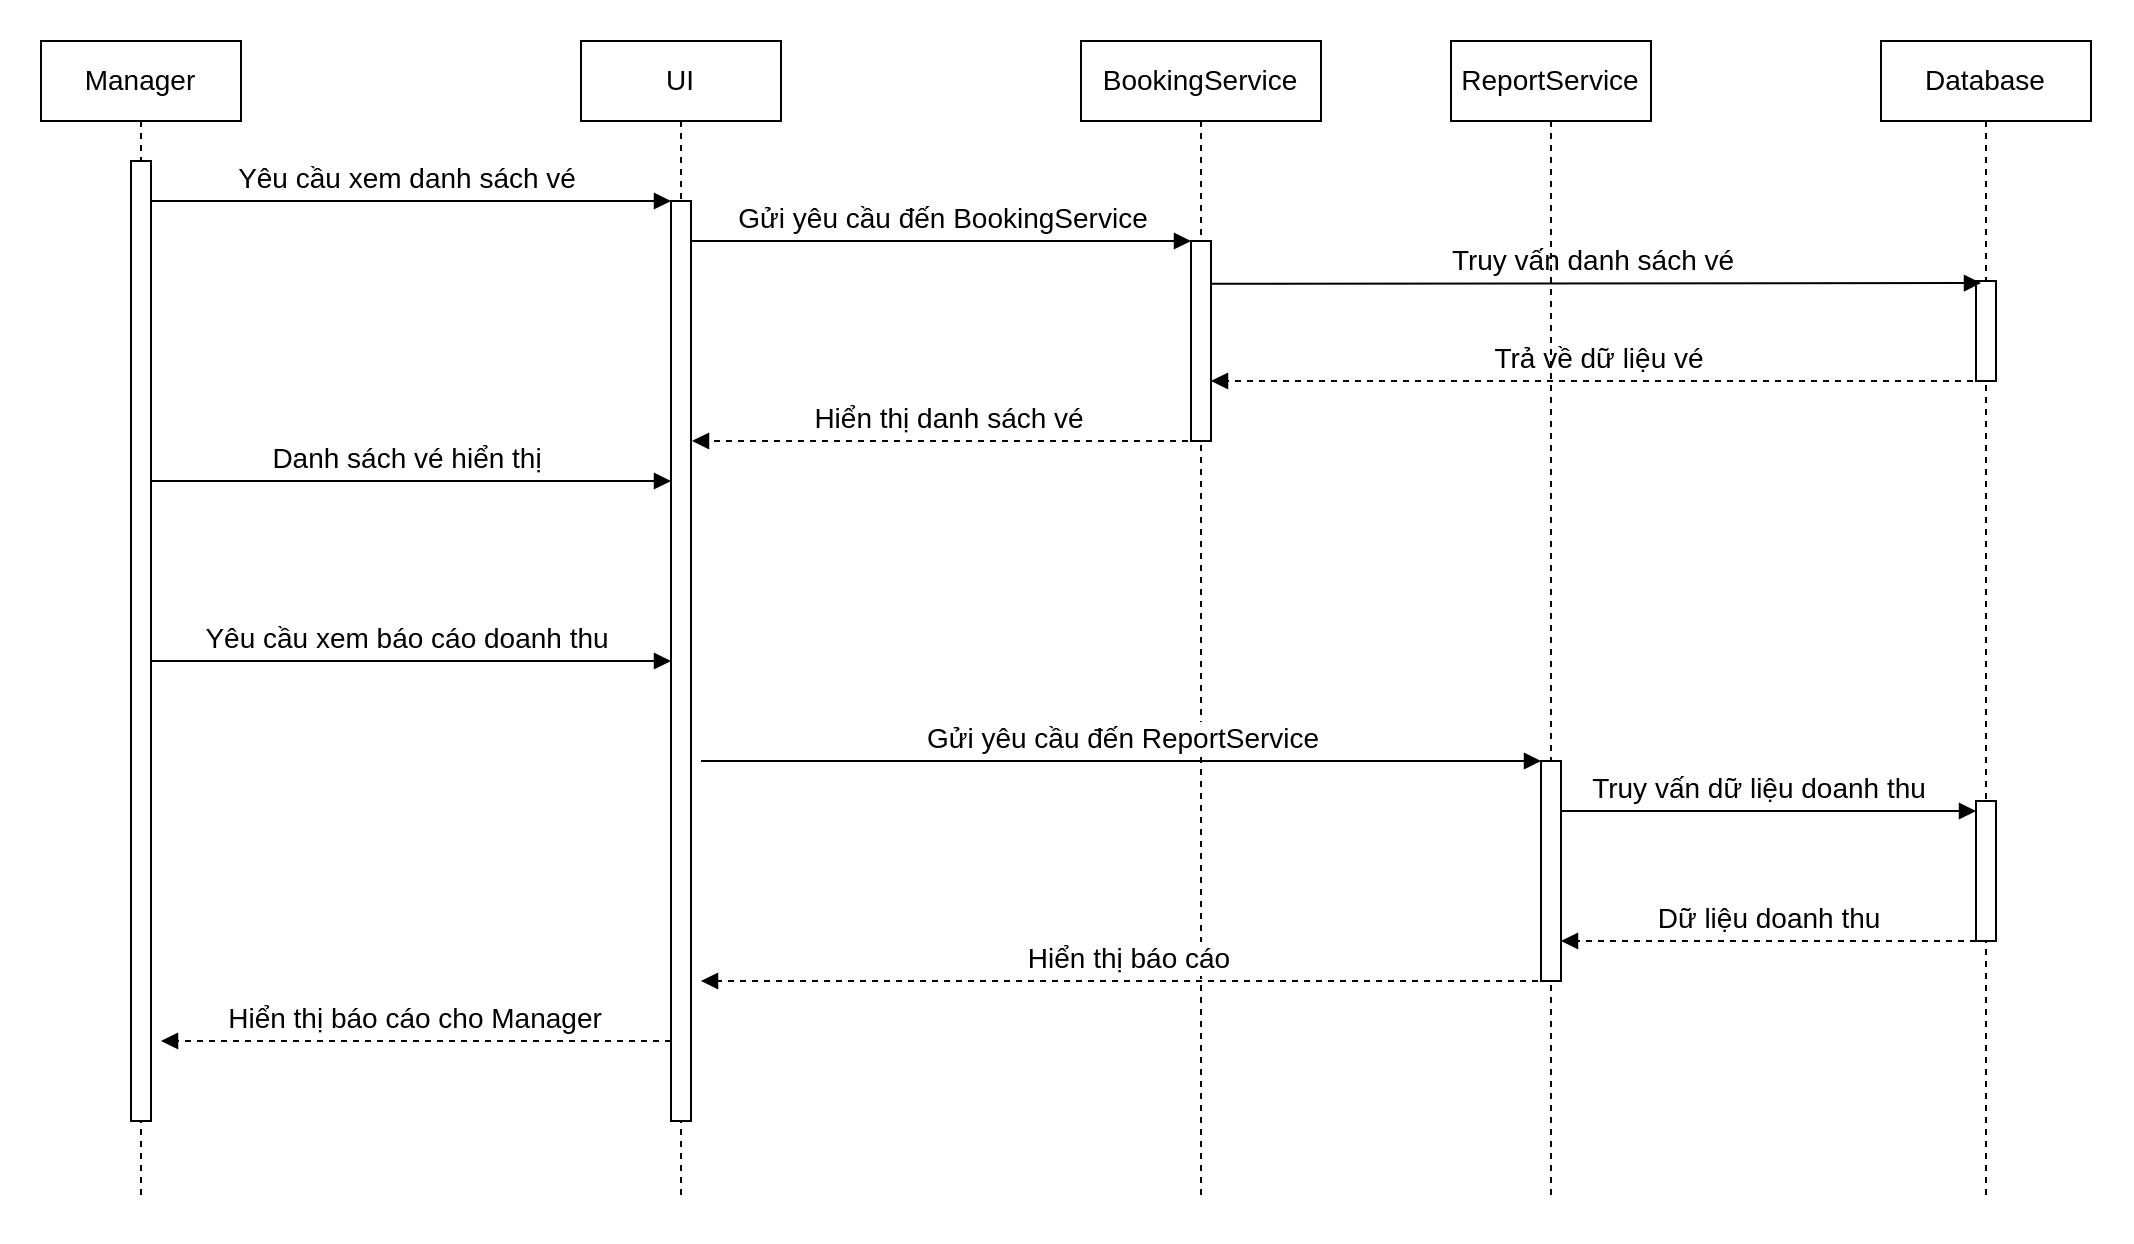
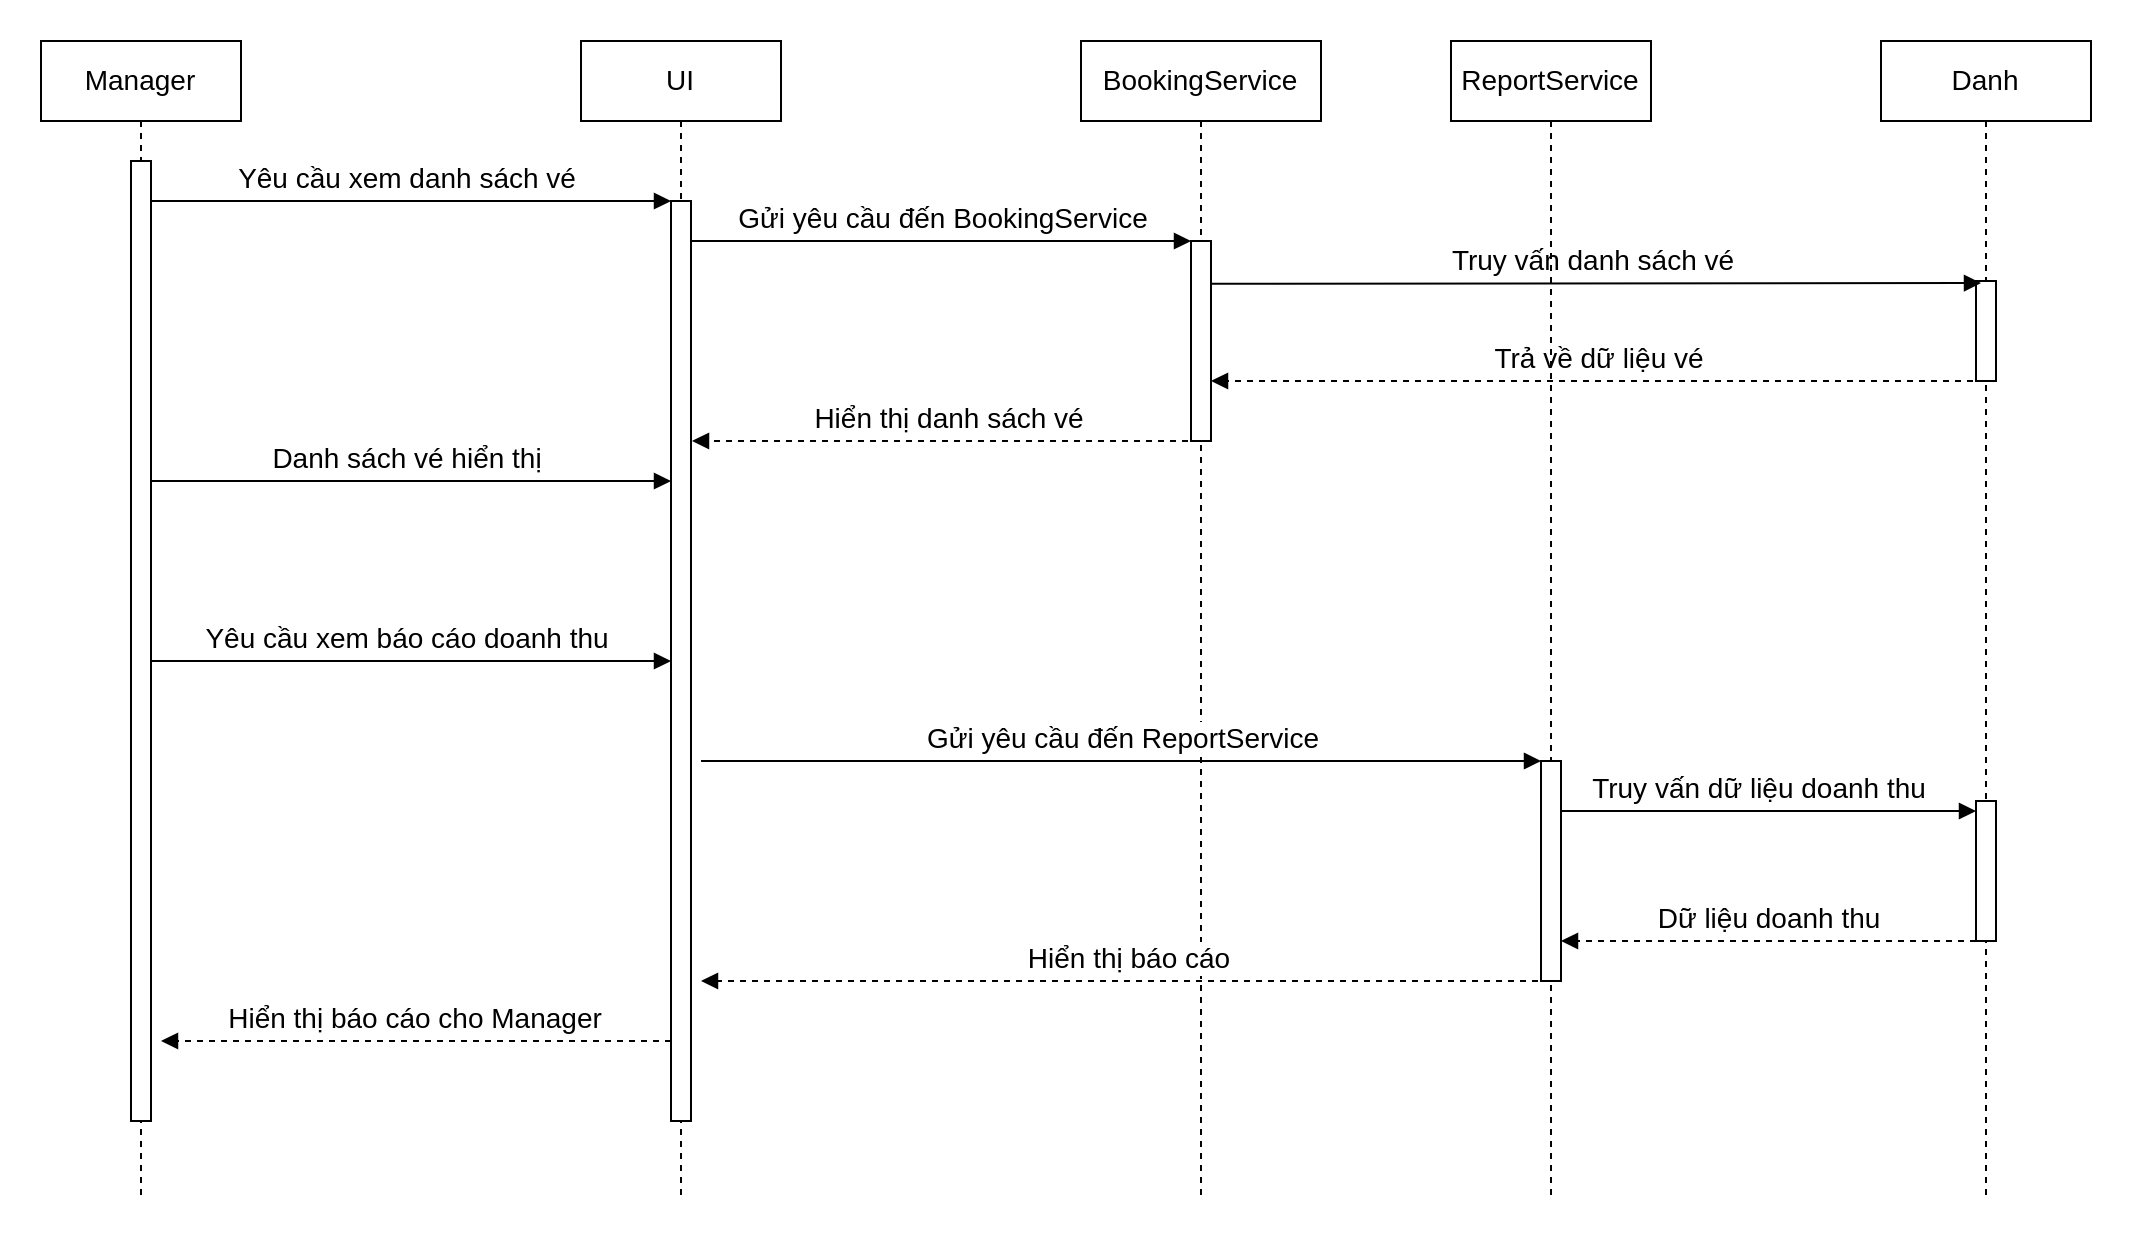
(1986, 81) -> (1986, 81)
